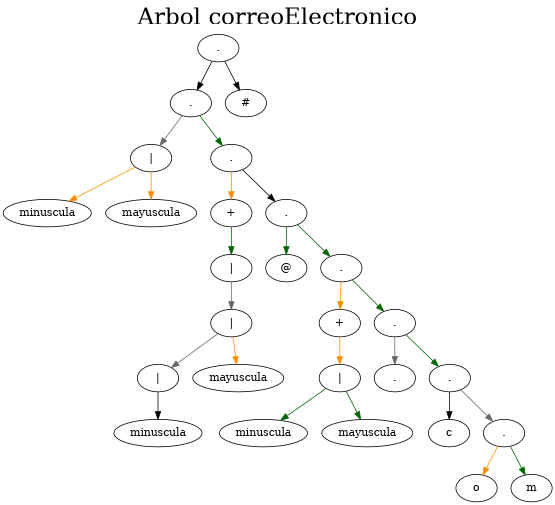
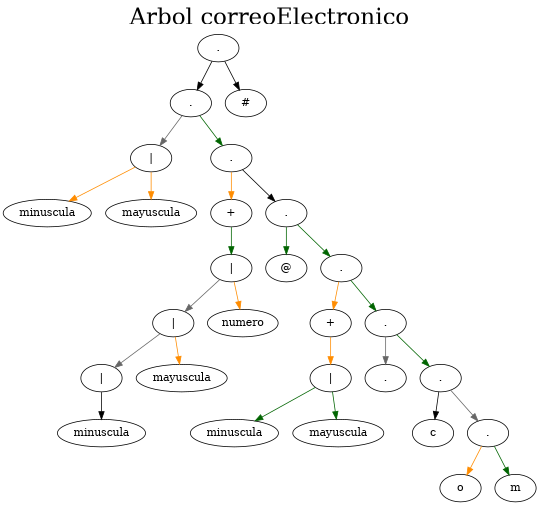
none -> (243, 323)
